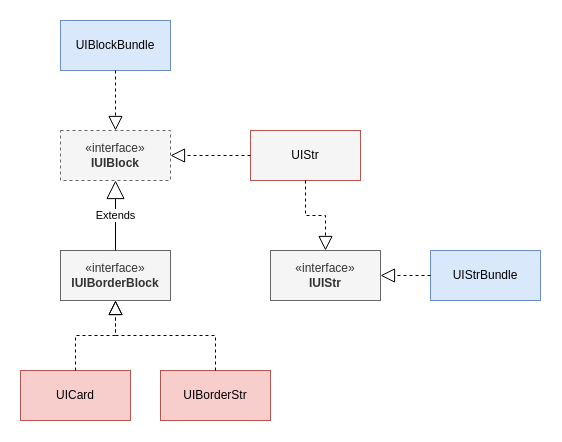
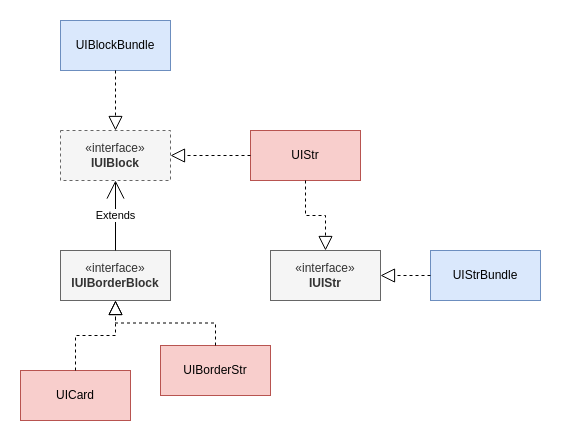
(306, 156) -> (306, 156)
(116, 200) -> (116, 192)
(216, 396) -> (216, 371)
